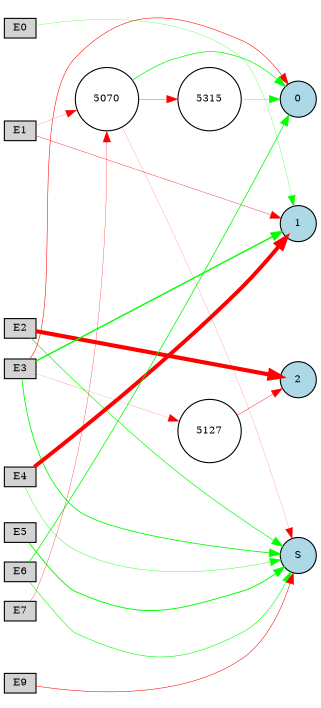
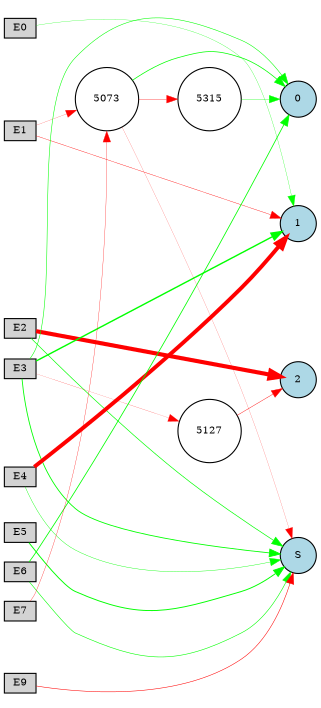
(59, 90) -> (59, 90)
(107, 99) -> (107, 99)
